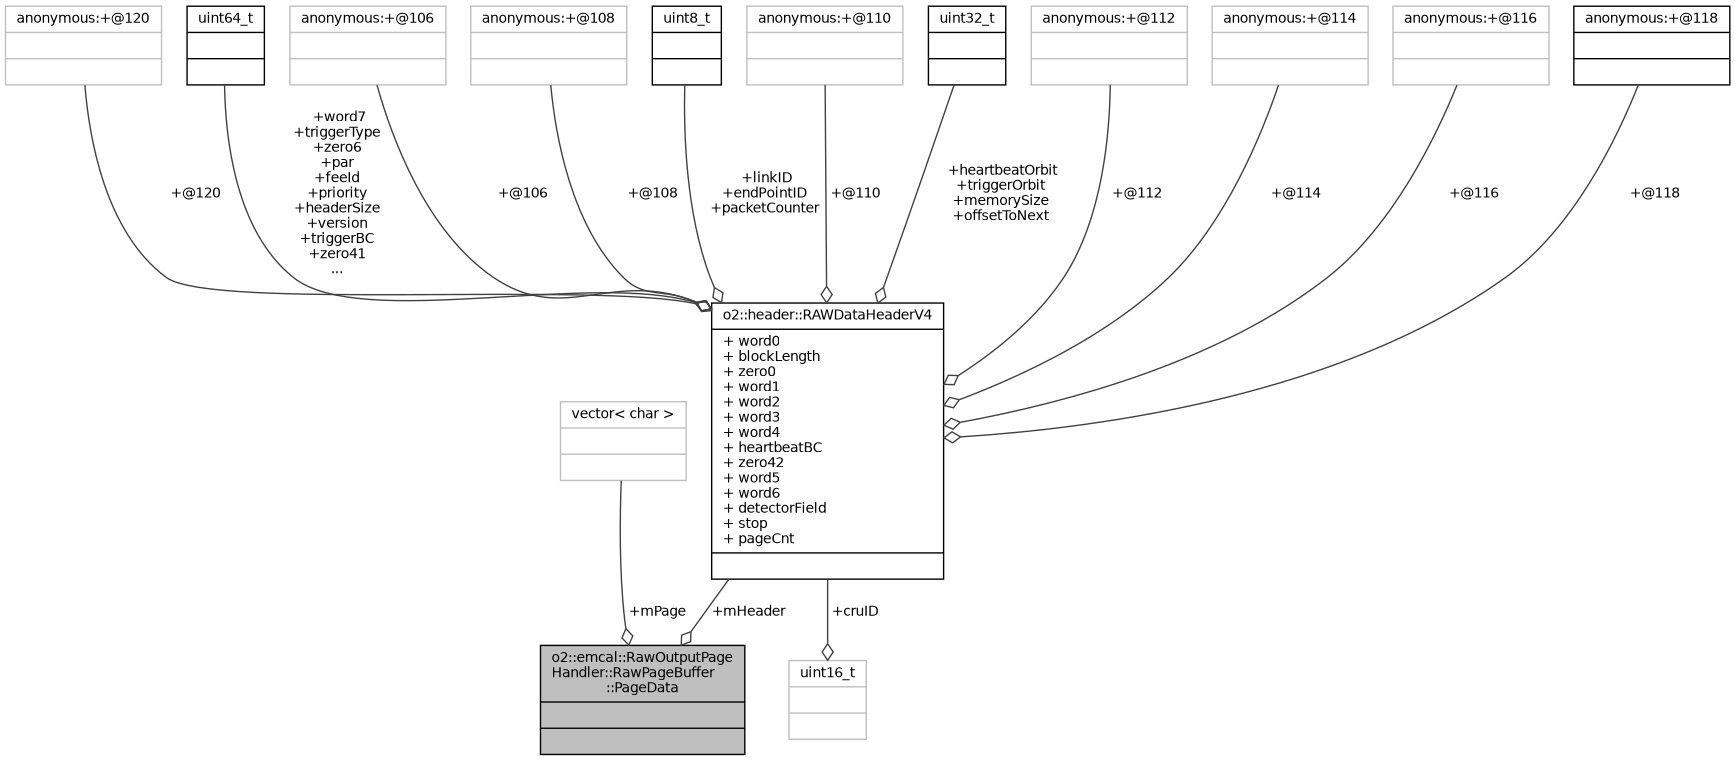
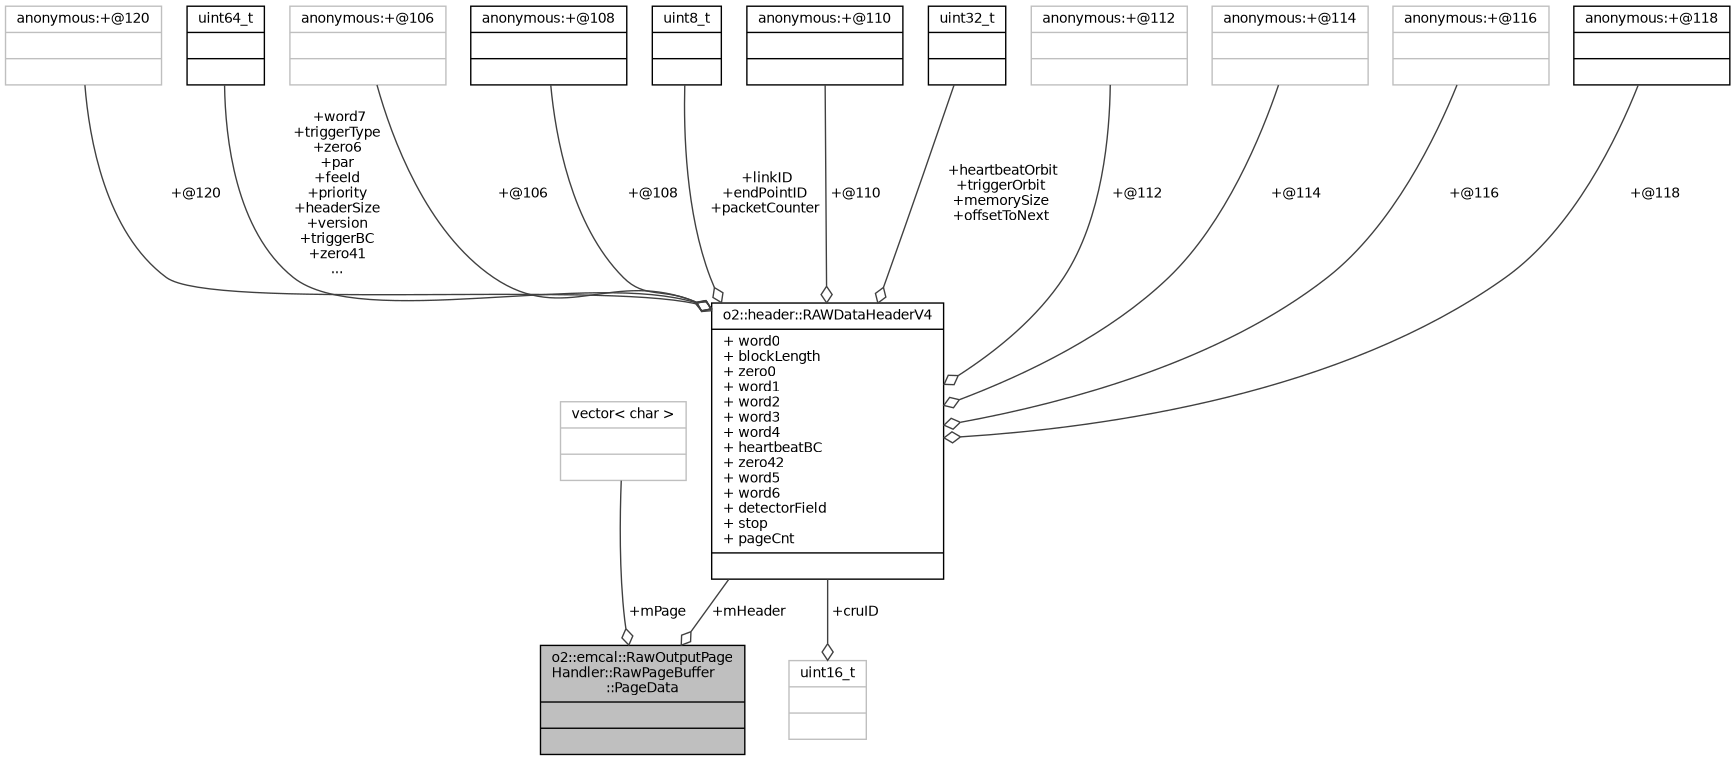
(549, 46) -> (549, 46)
(825, 46) -> (825, 46)
